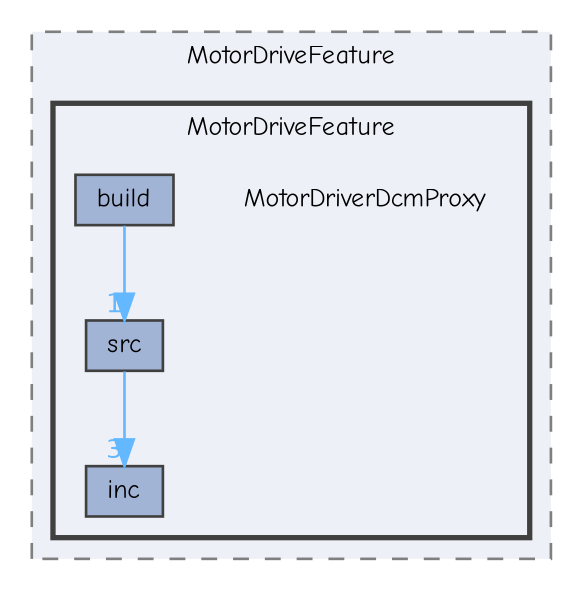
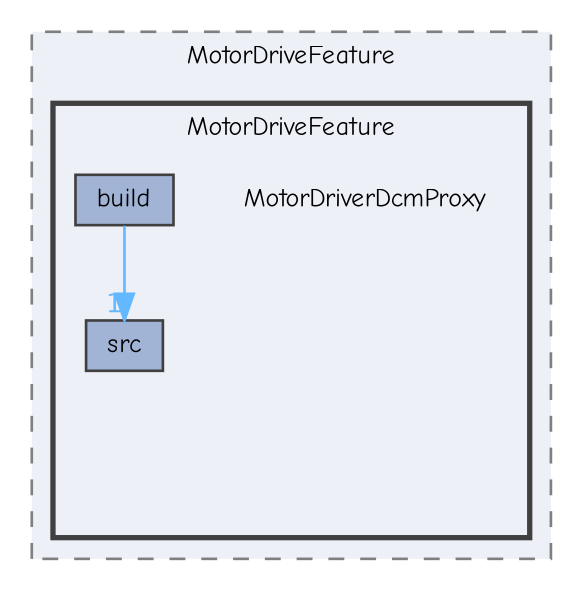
(124, 491) -> none
